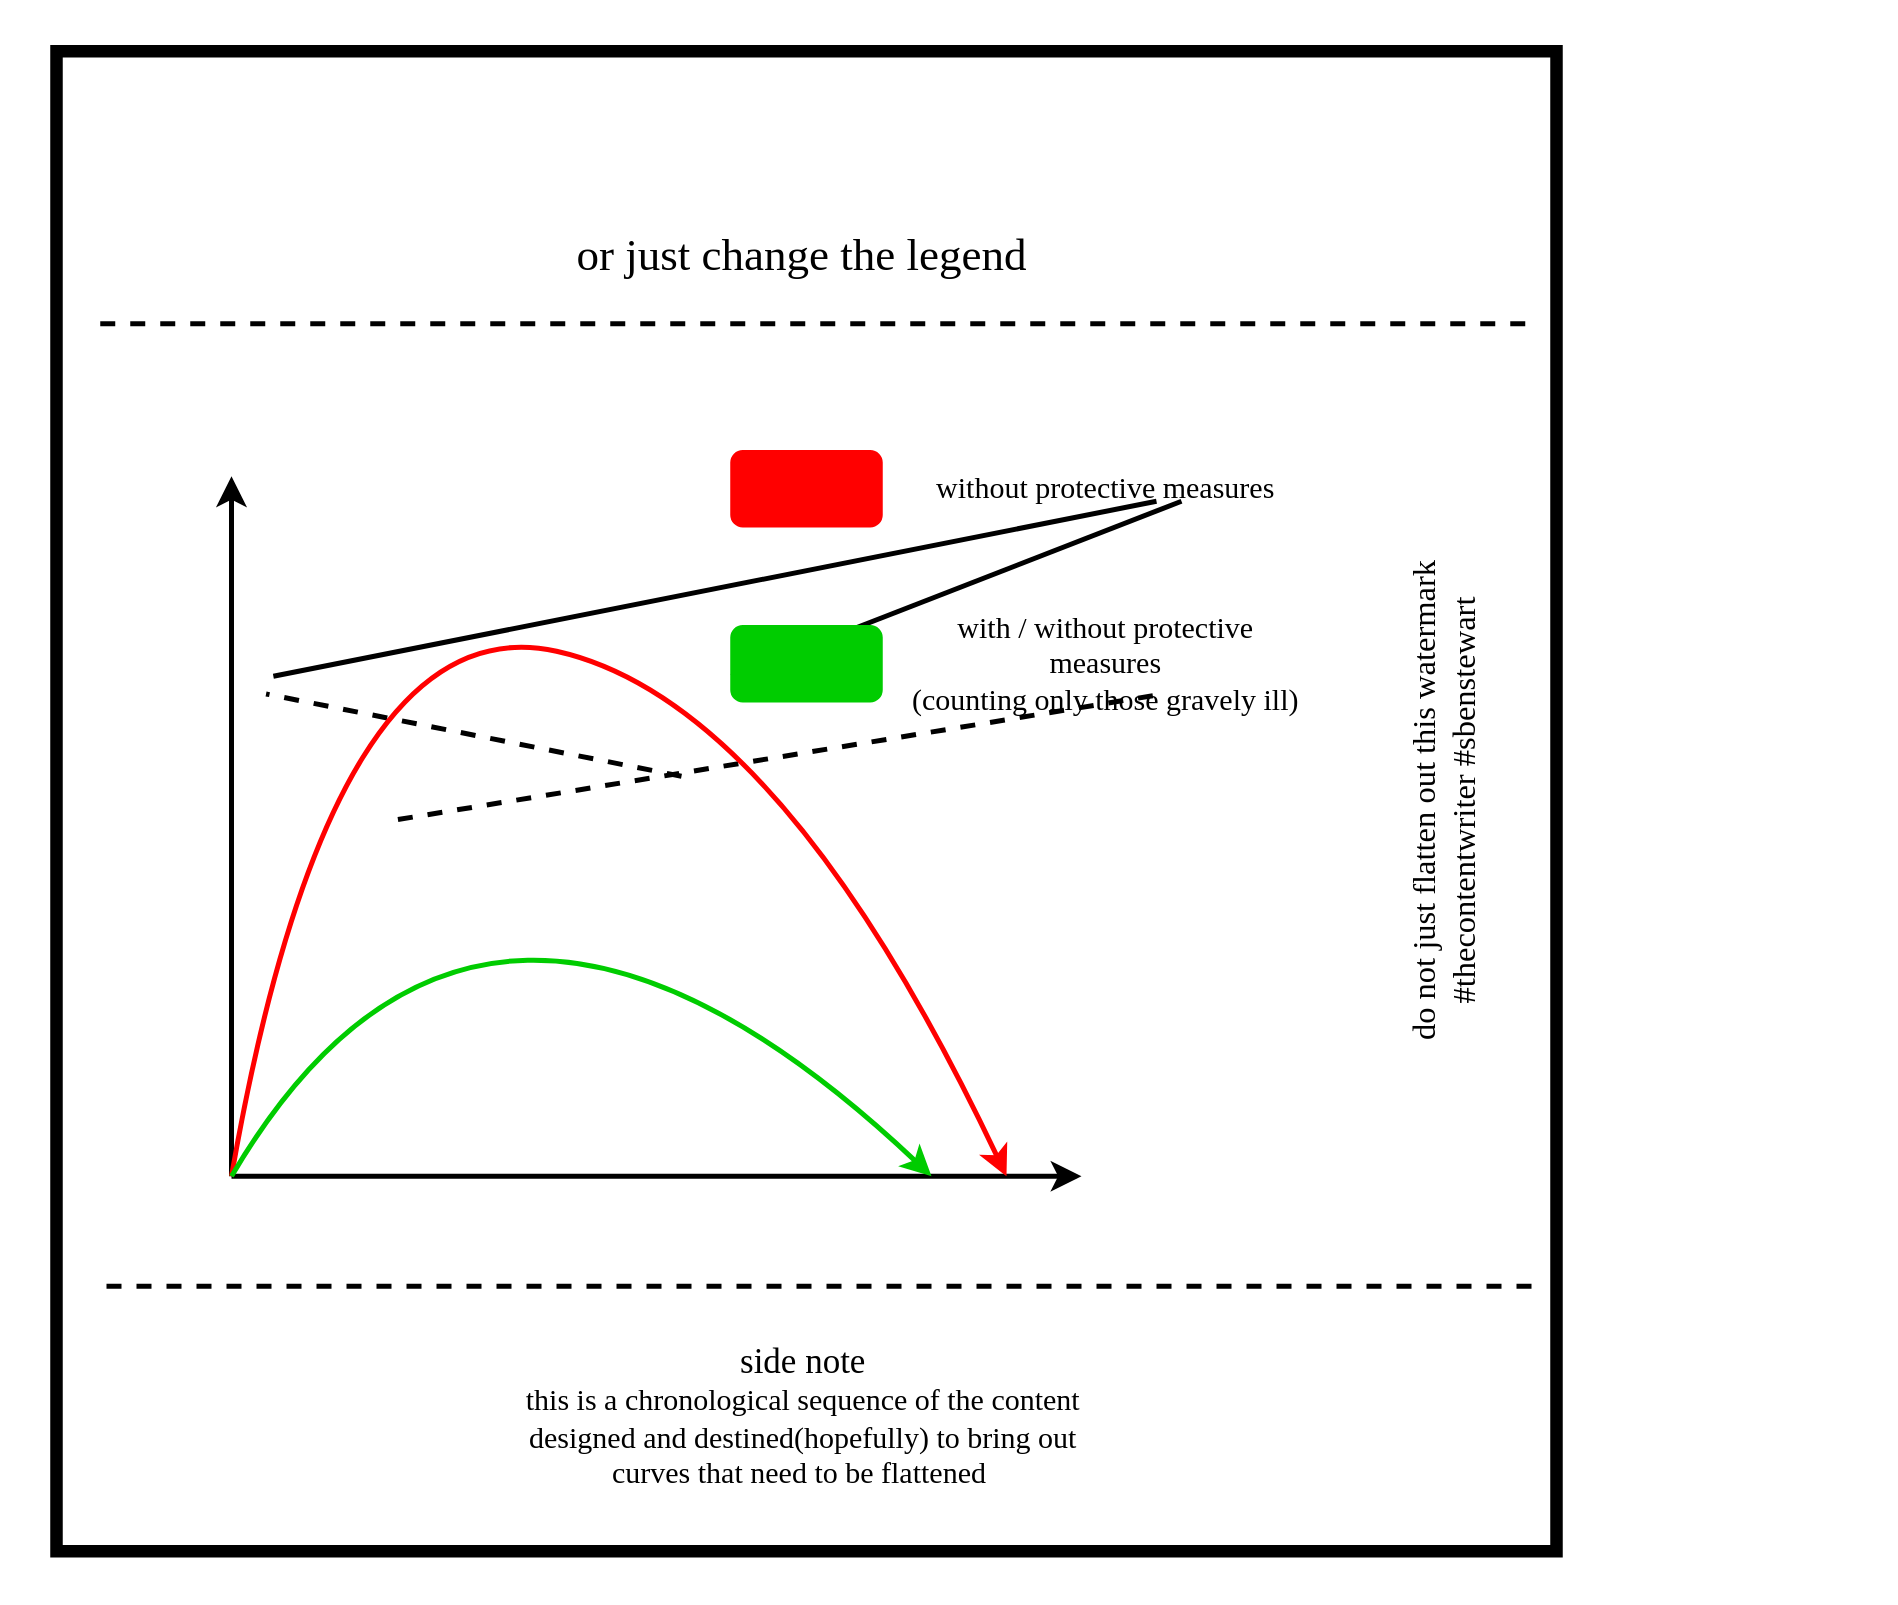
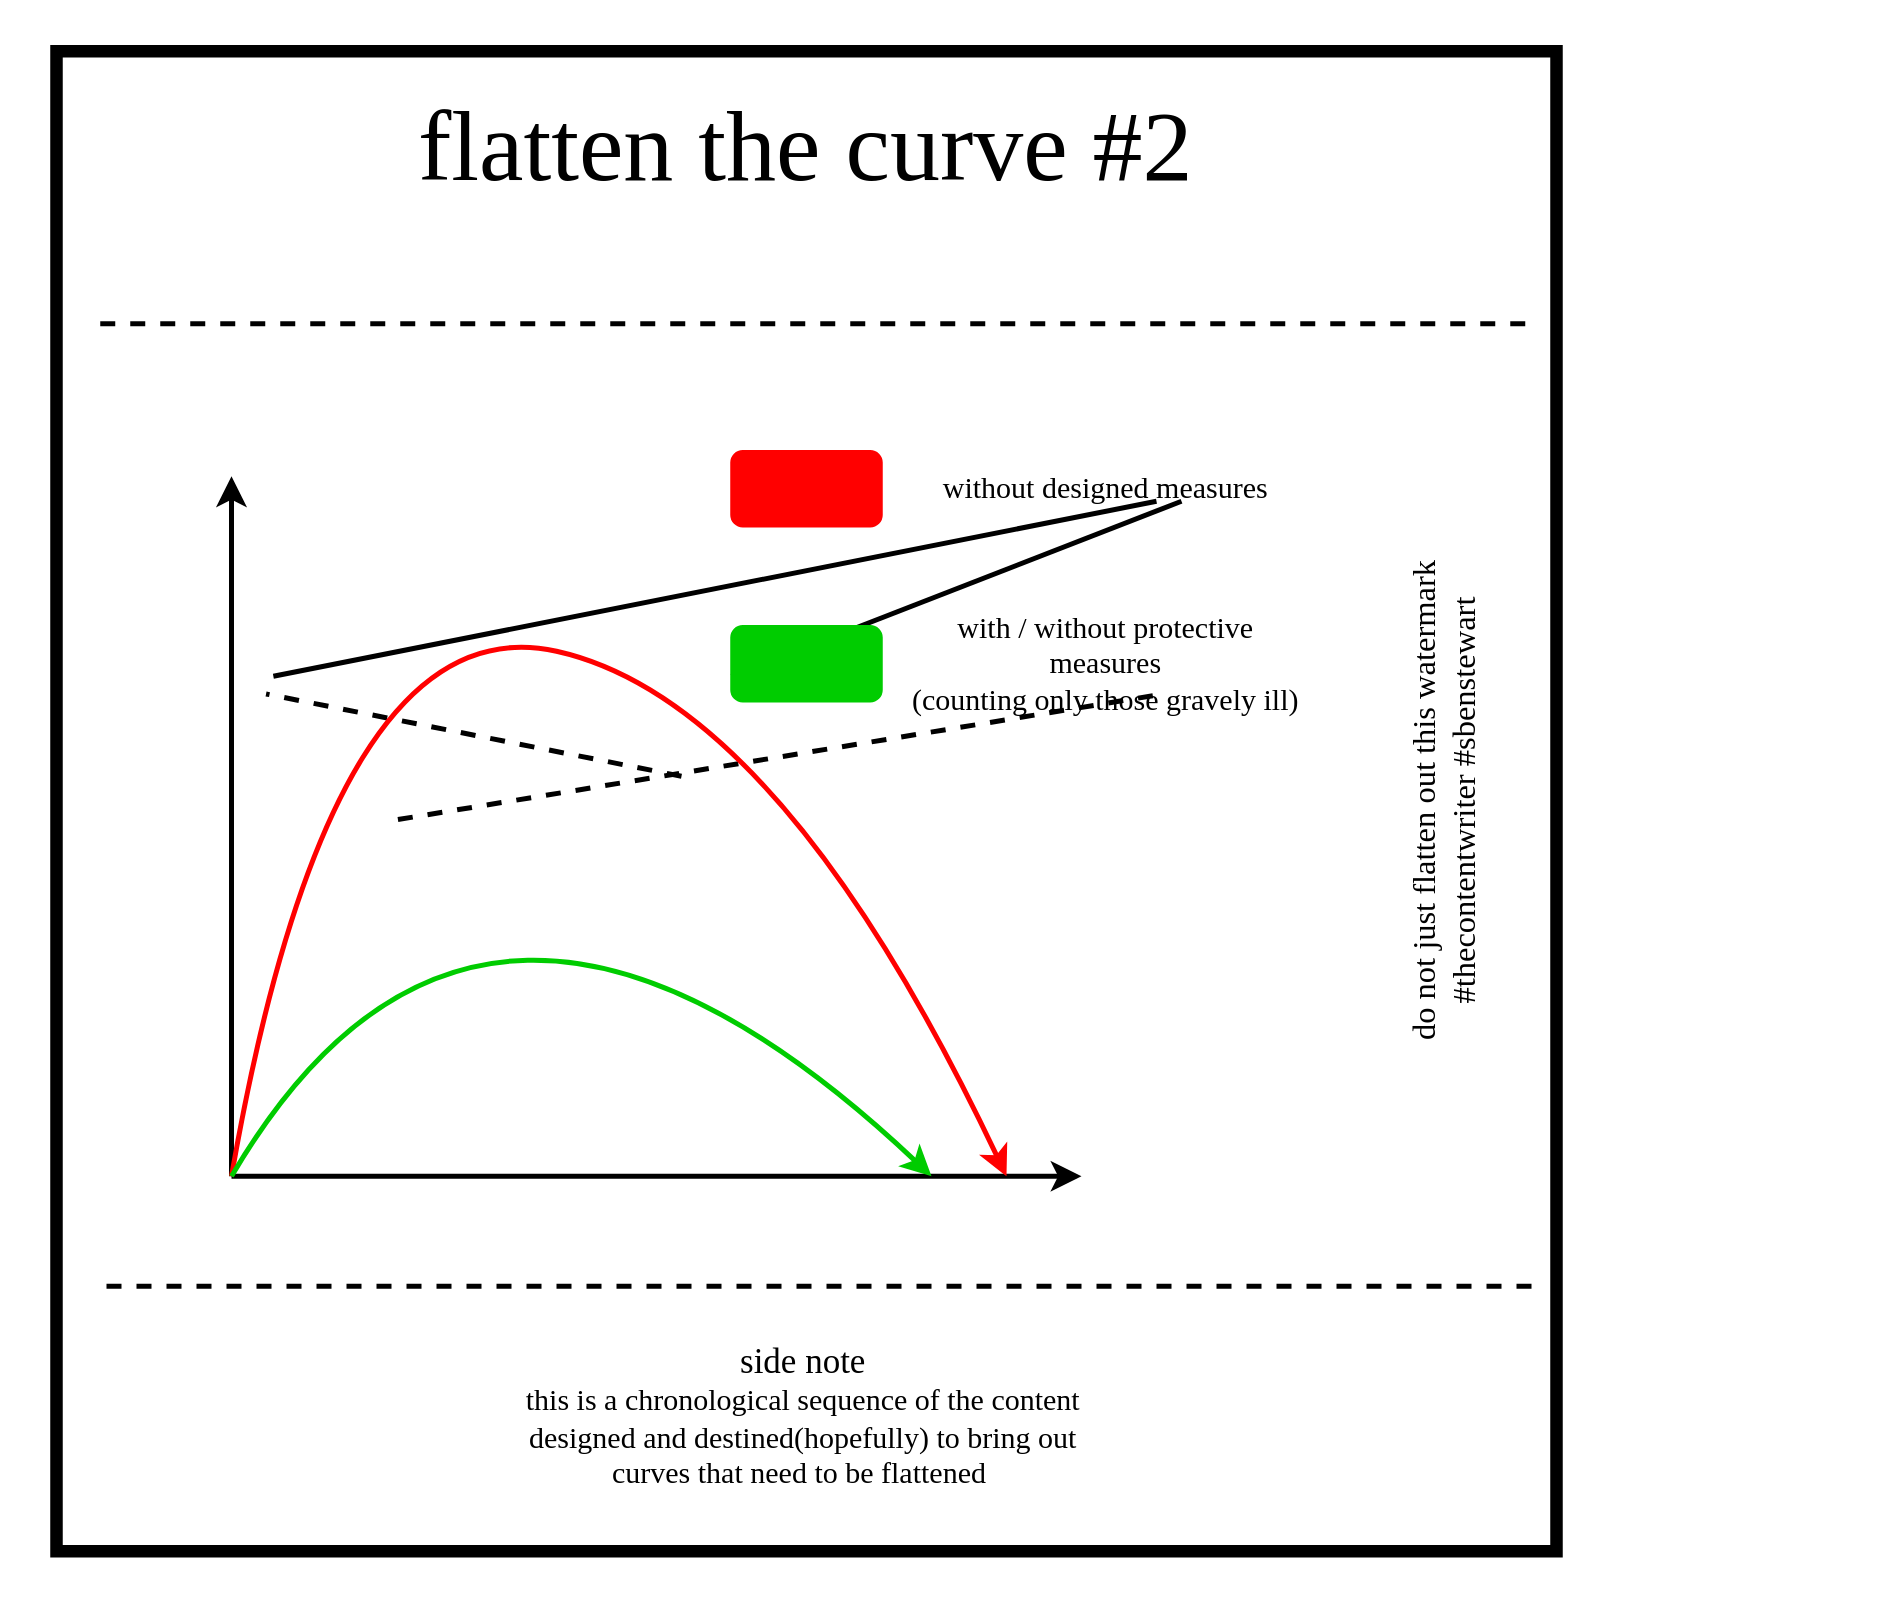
none -> (806, 146)
(803, 256) -> none
(1106, 489) -> (1106, 489)
